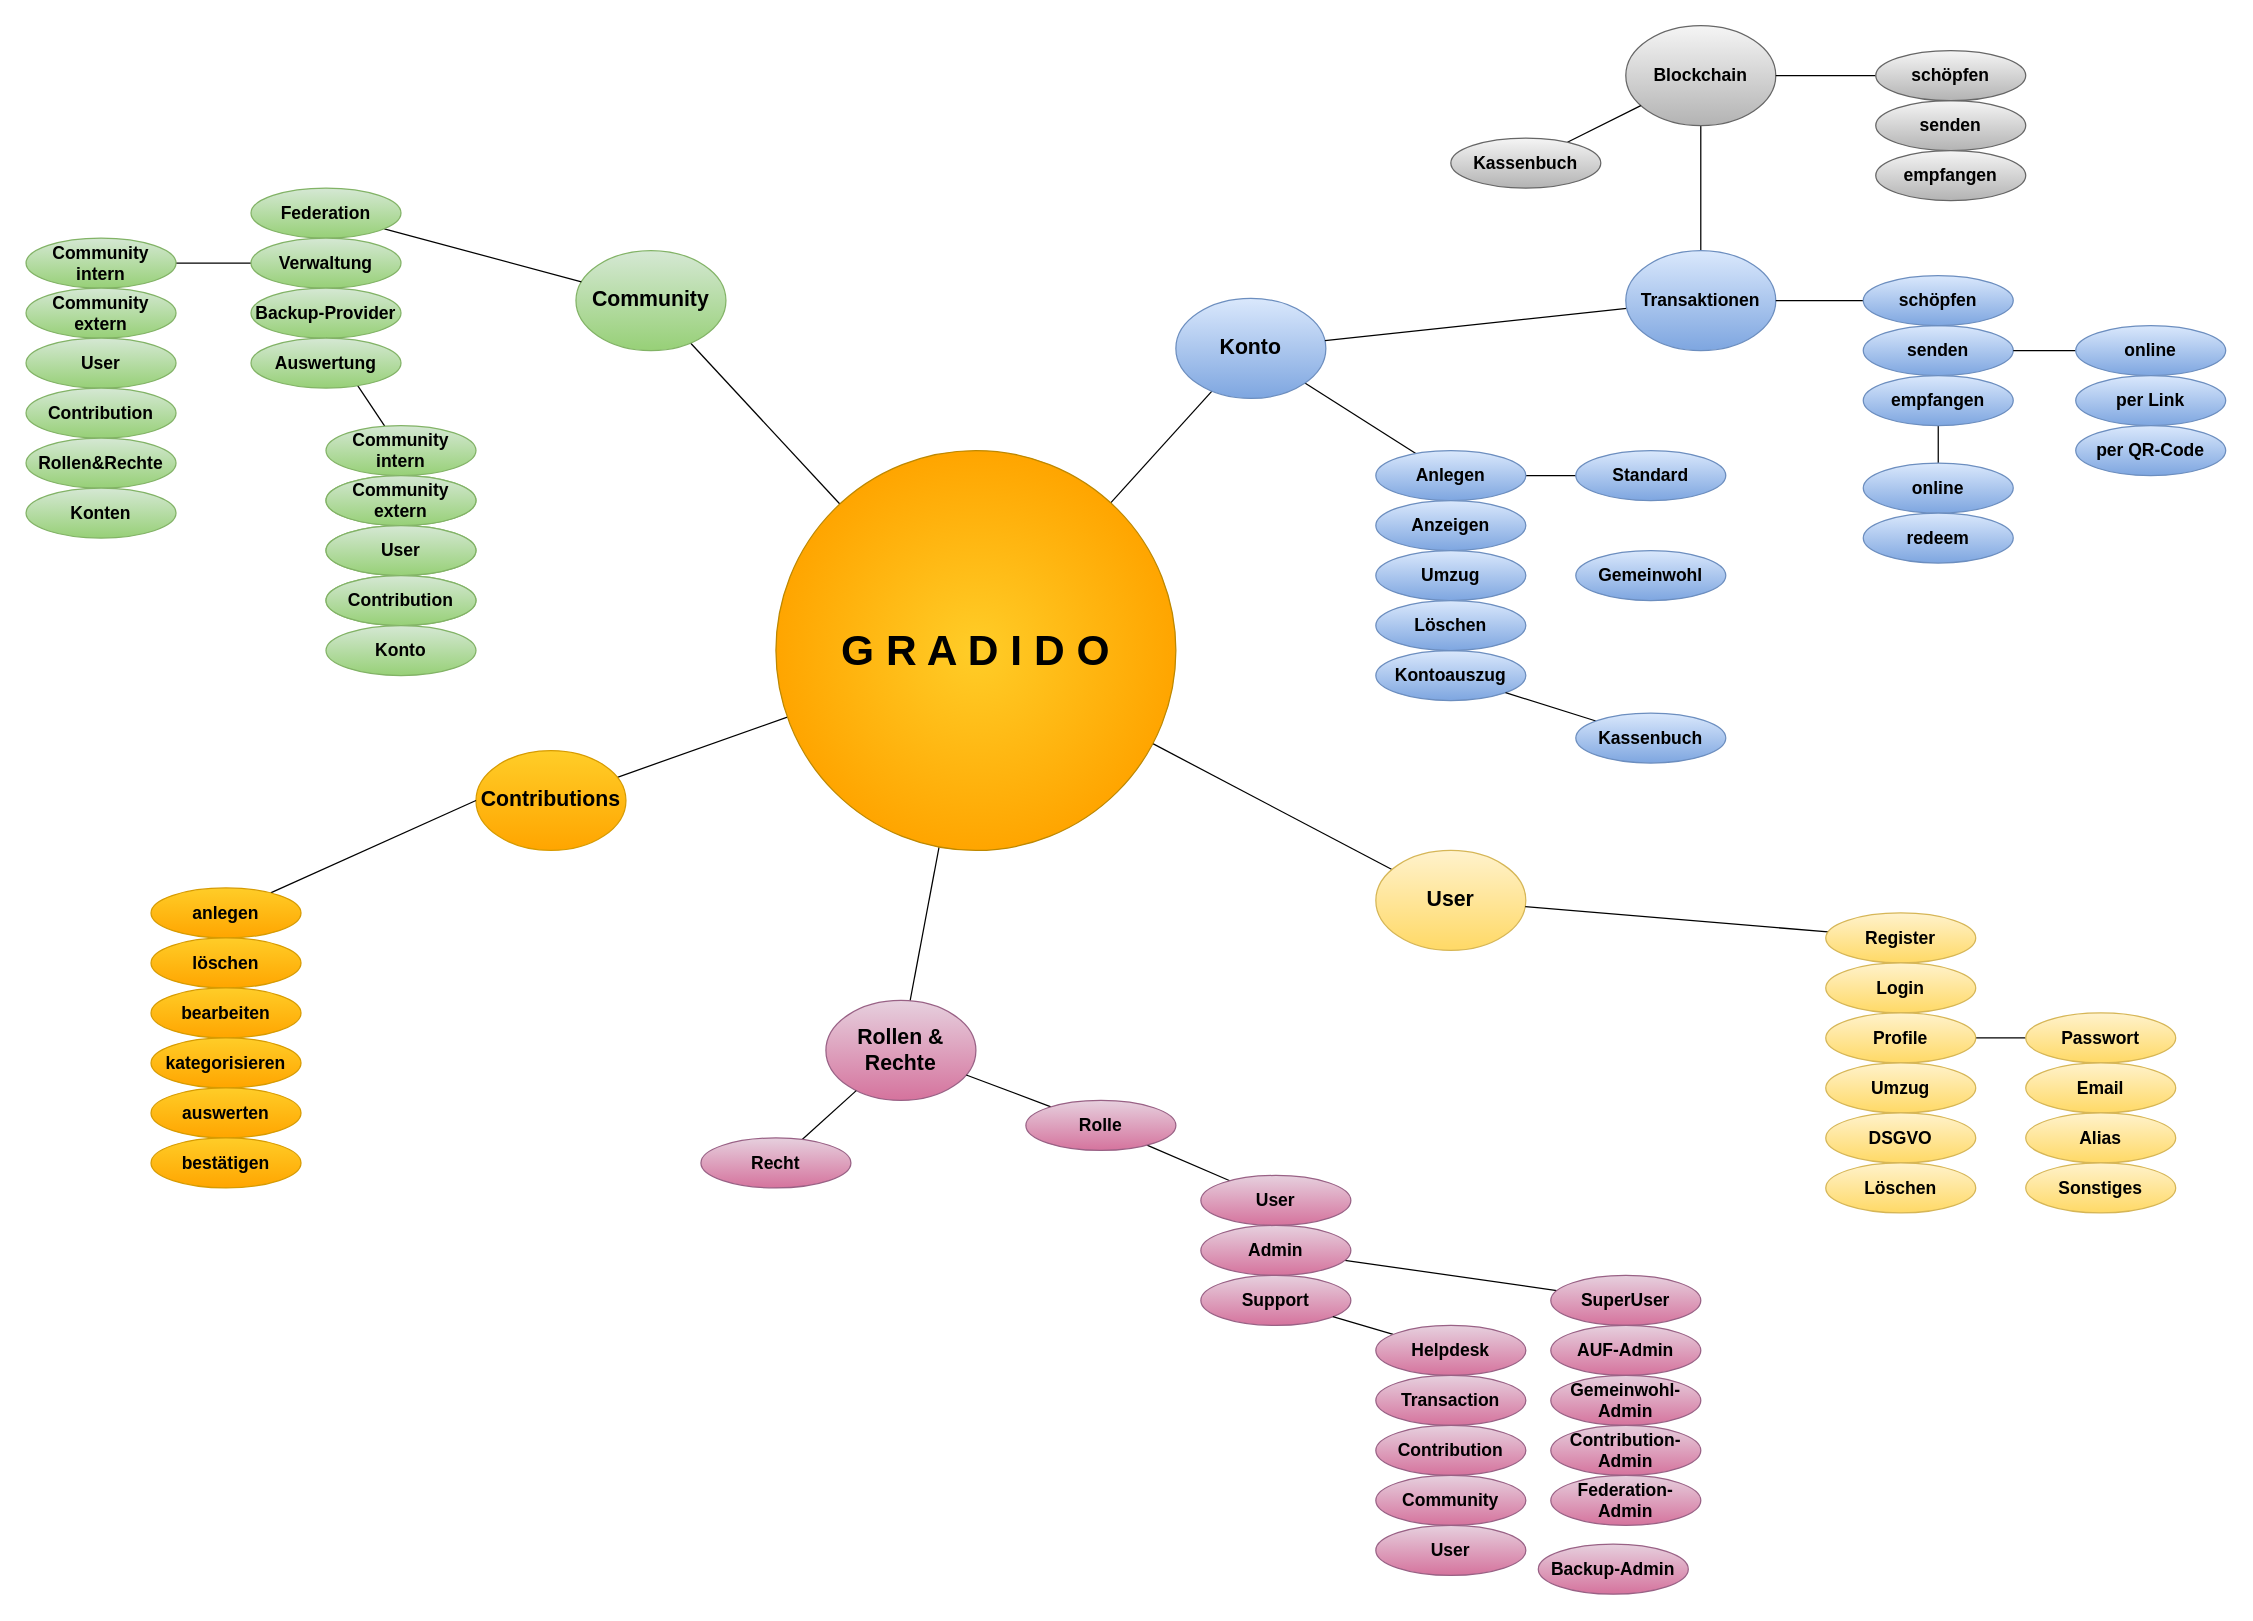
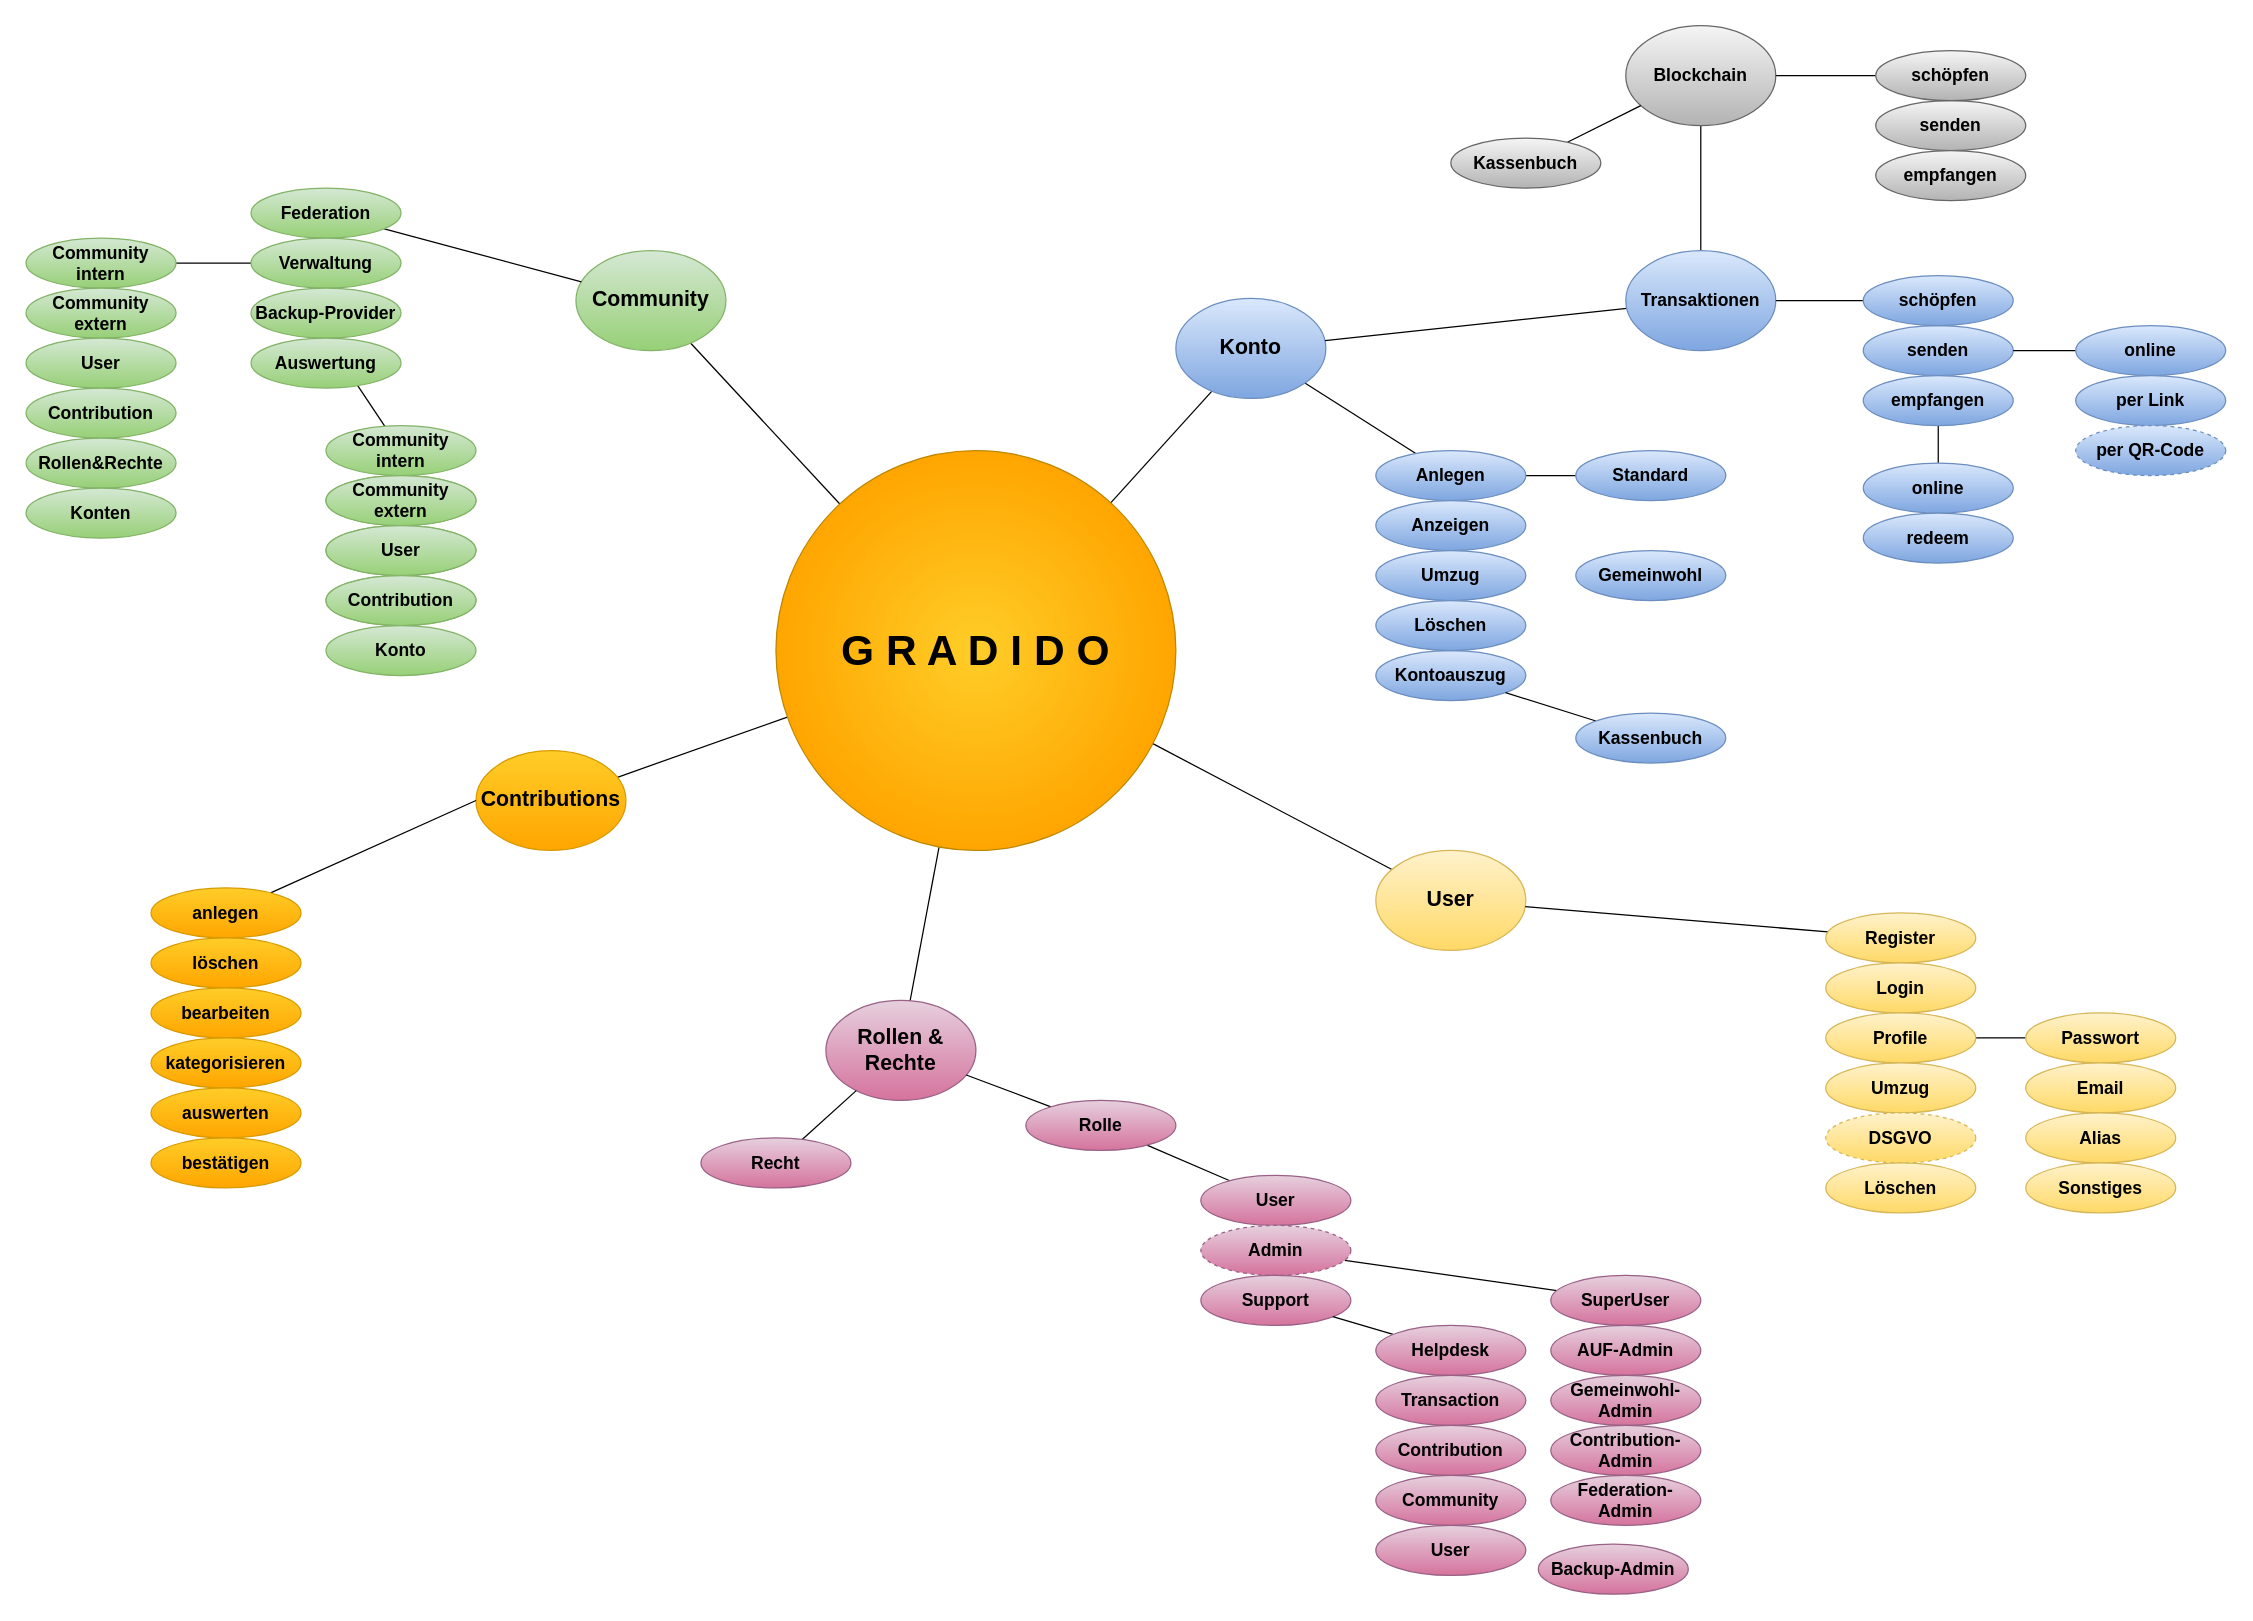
(2151, 451) -> (2151, 451)
(1901, 1138) -> (1901, 1138)
(1276, 1251) -> (1276, 1251)
